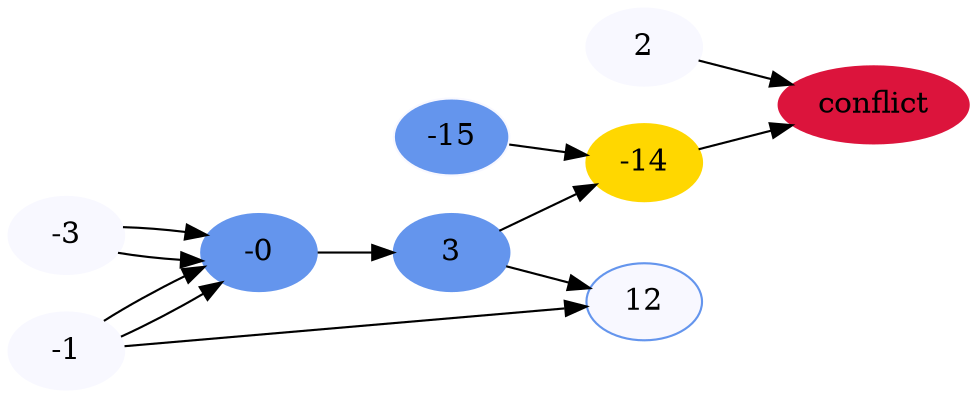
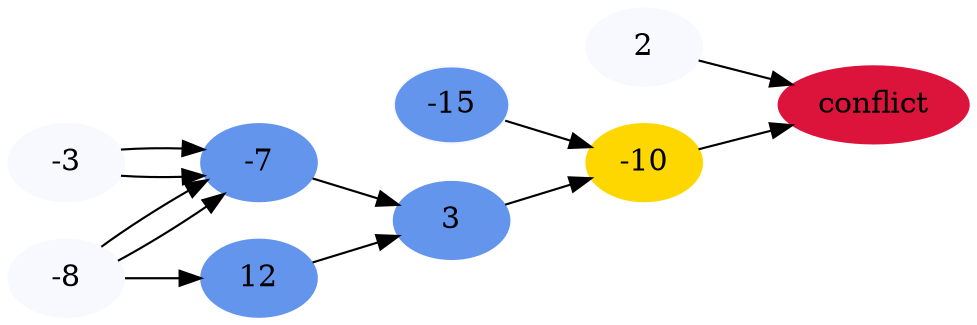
(644, 163) -> (644, 163)
(259, 253) -> (259, 163)
(538, 274) -> (345, 252)
(644, 302) -> (259, 278)
(66, 351) -> (66, 278)
